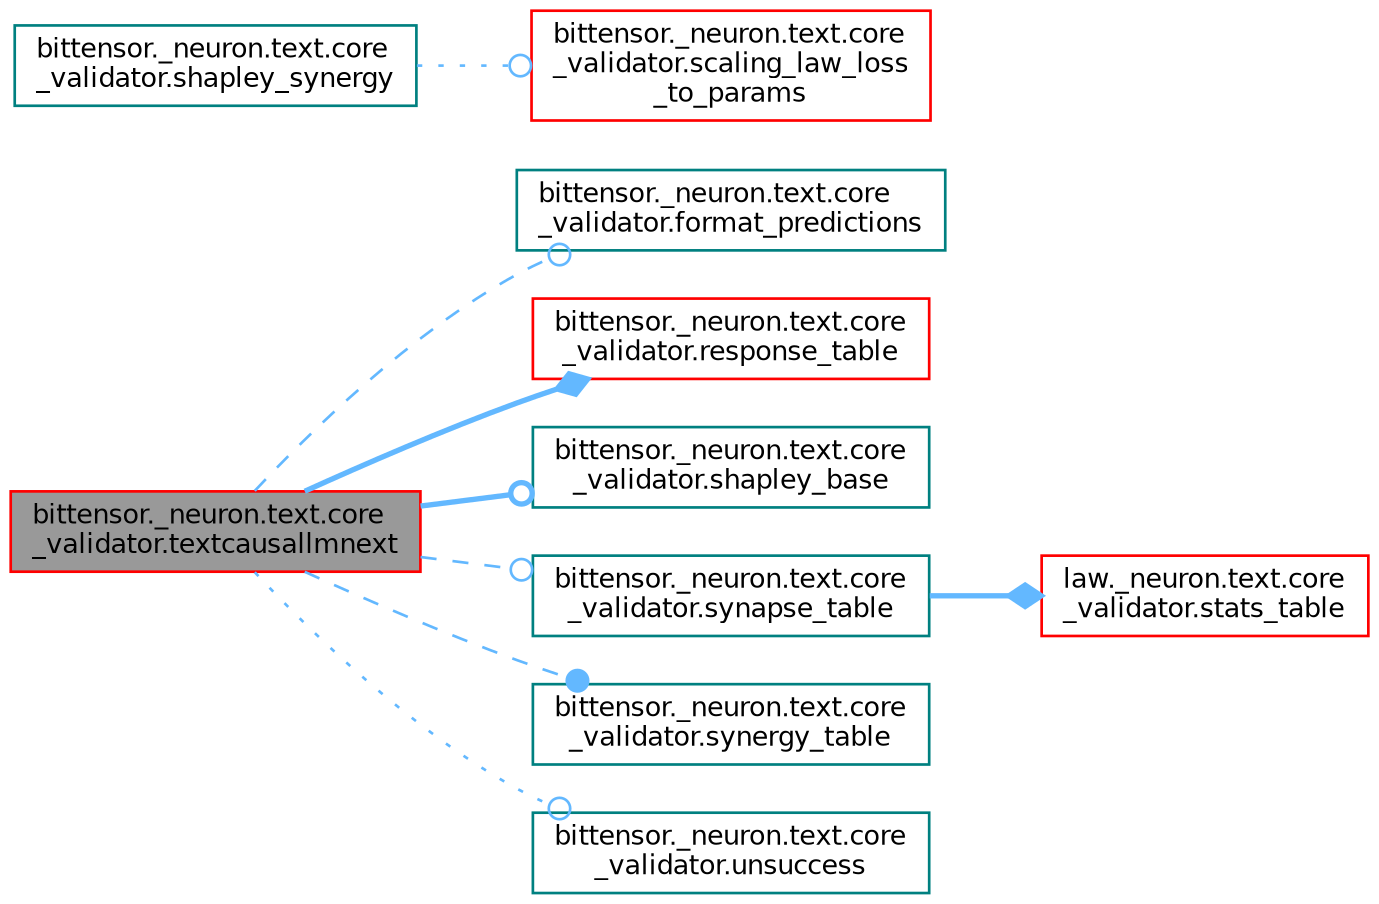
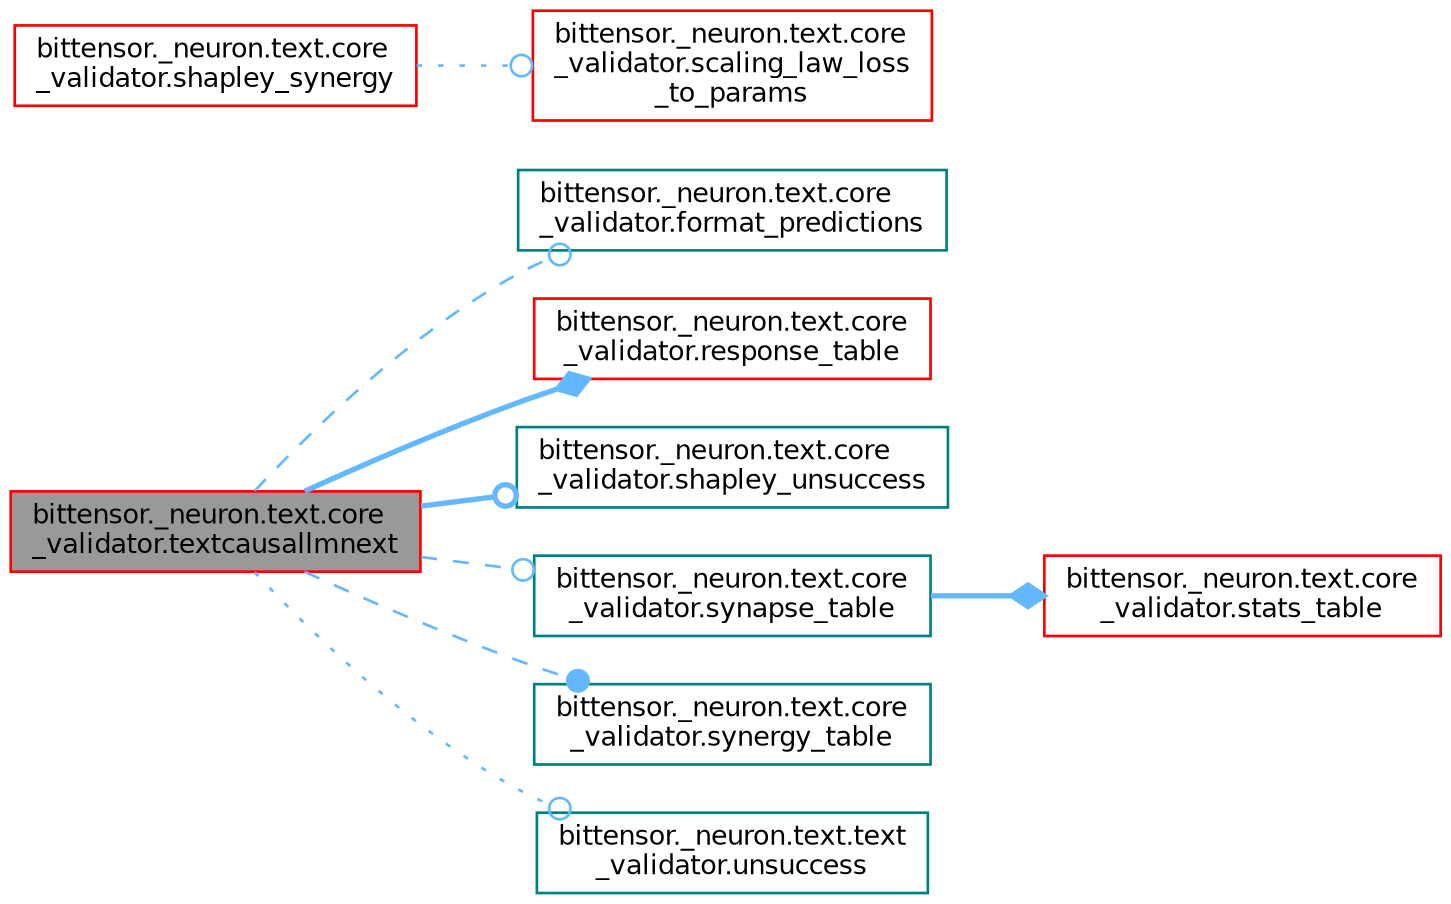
(216, 66) -> (216, 66)
(731, 467) -> (732, 467)
(1205, 596) -> (1242, 596)
(731, 853) -> (732, 853)
